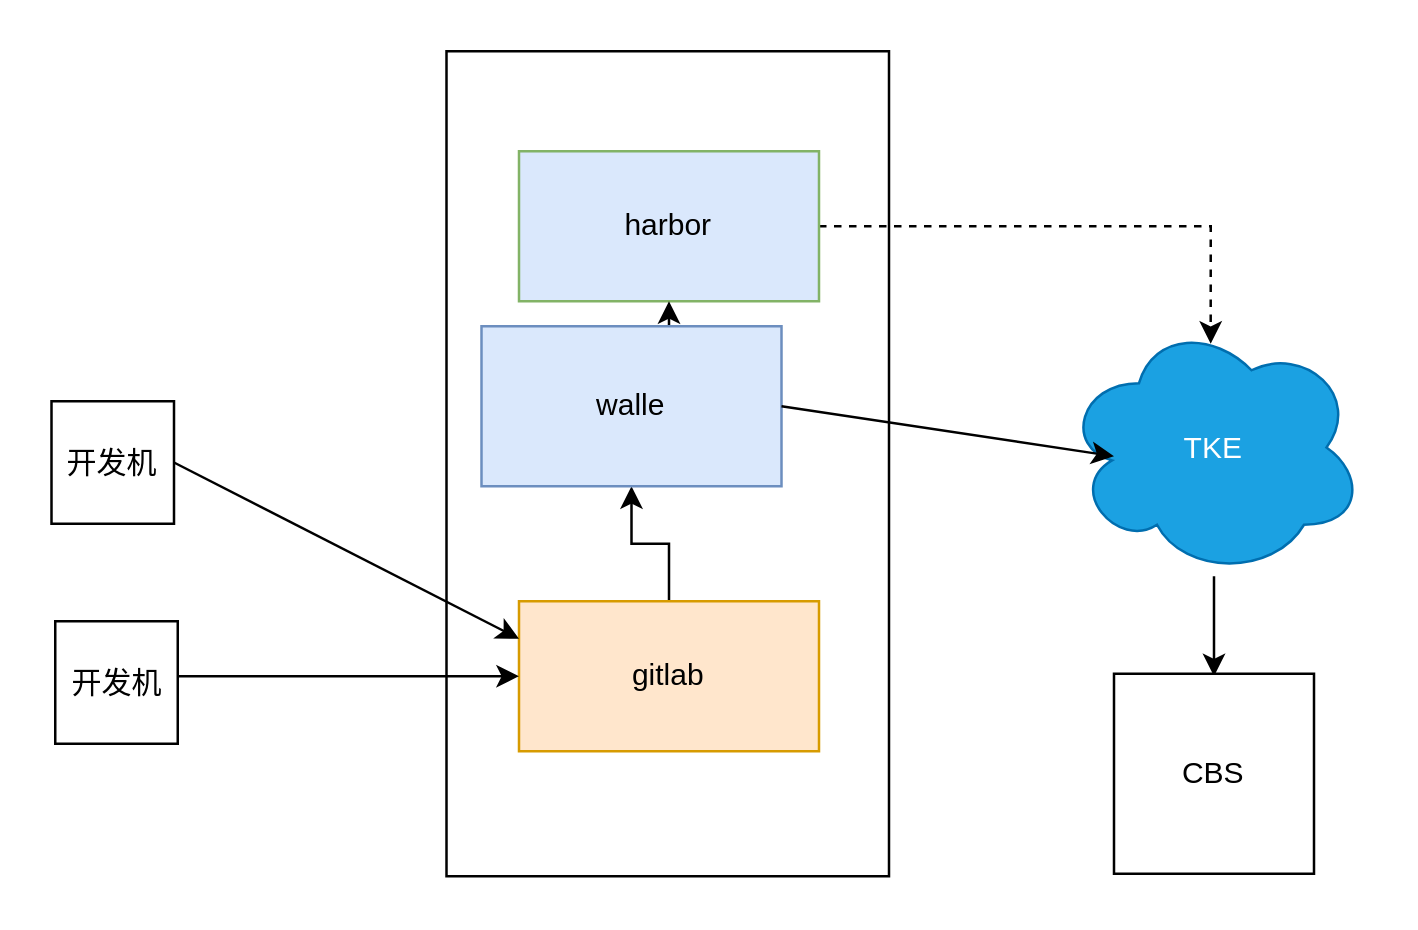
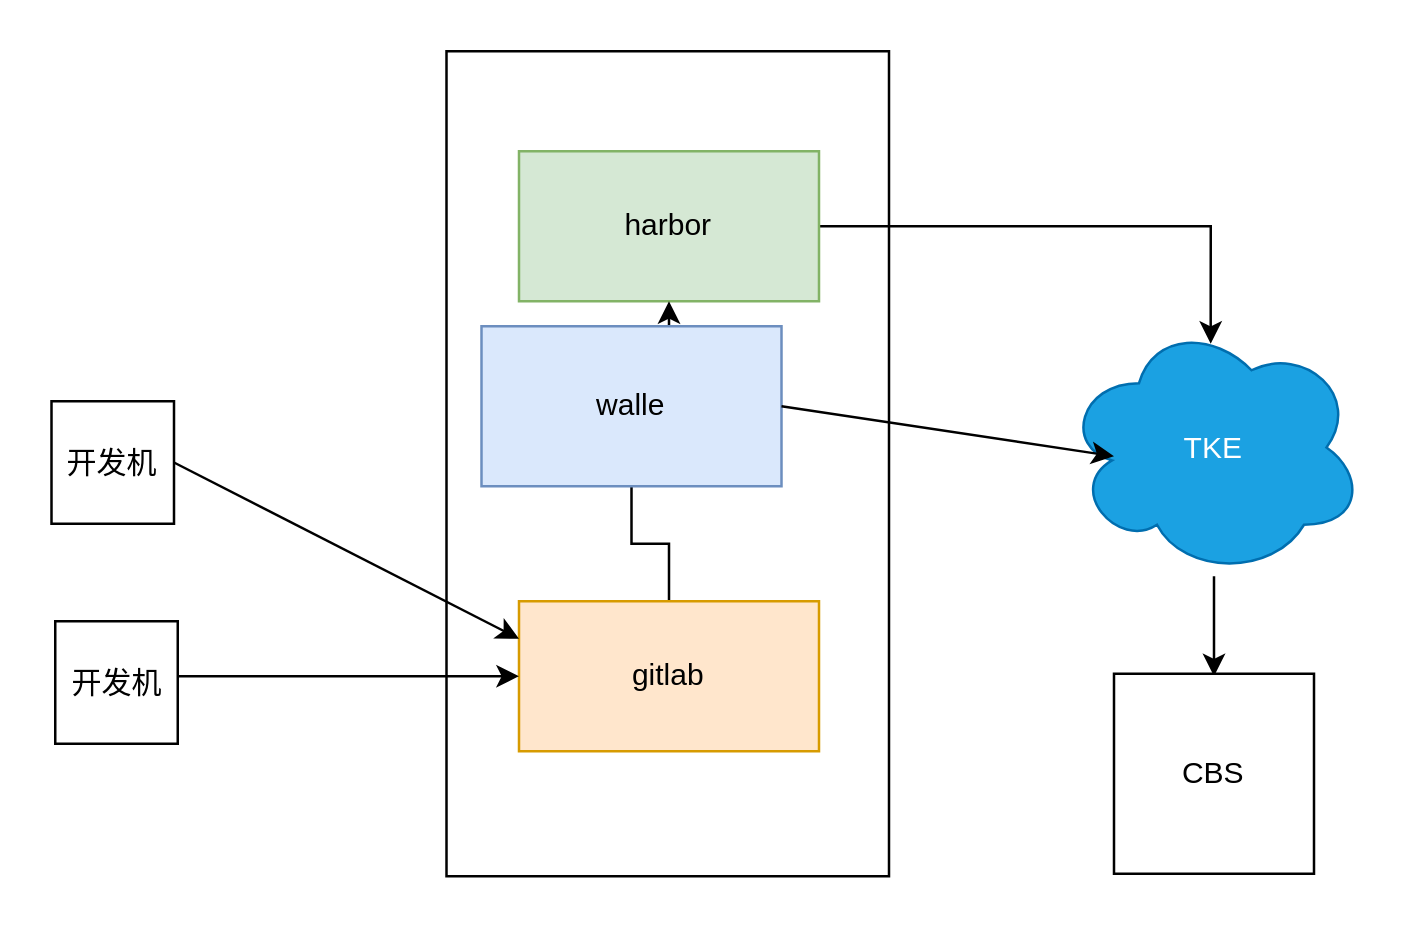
(669, 226) -> (669, 226)
(1067, 226) -> (1067, 226)
(631, 504) -> (631, 497)
